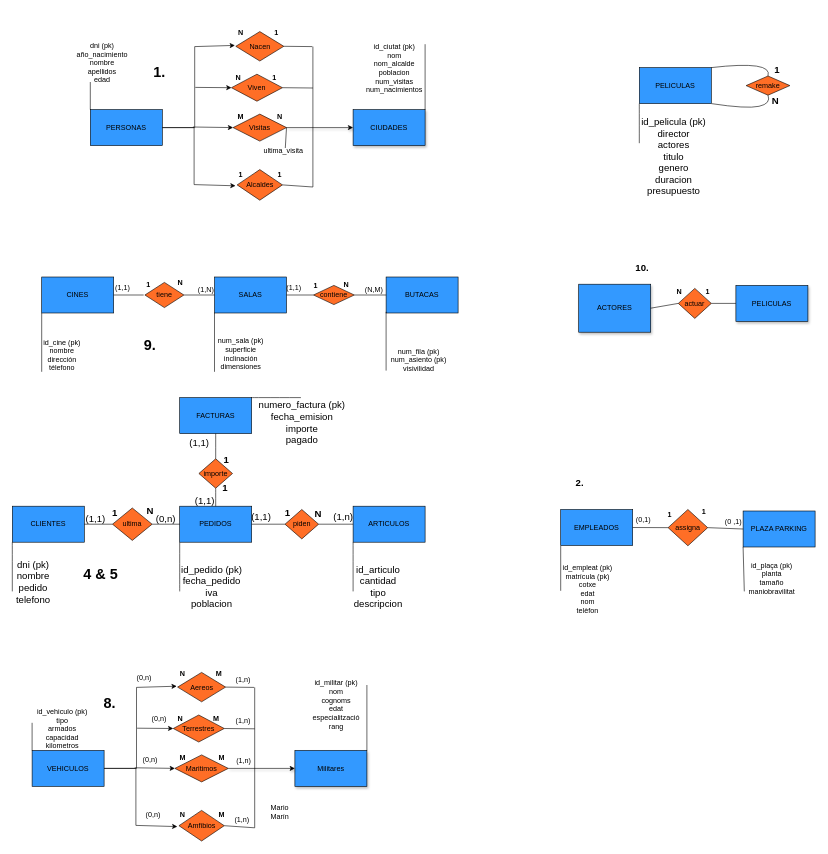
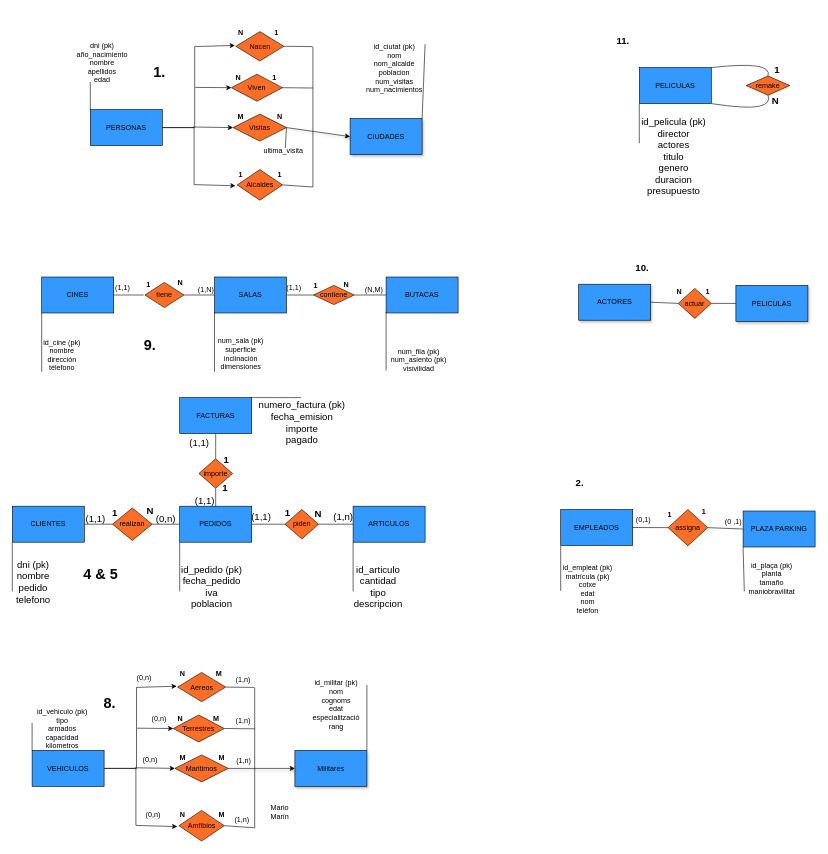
none -> (623, 41)
(389, 128) -> (386, 137)
(615, 308) -> (615, 302)
(132, 524) -> (132, 524)
